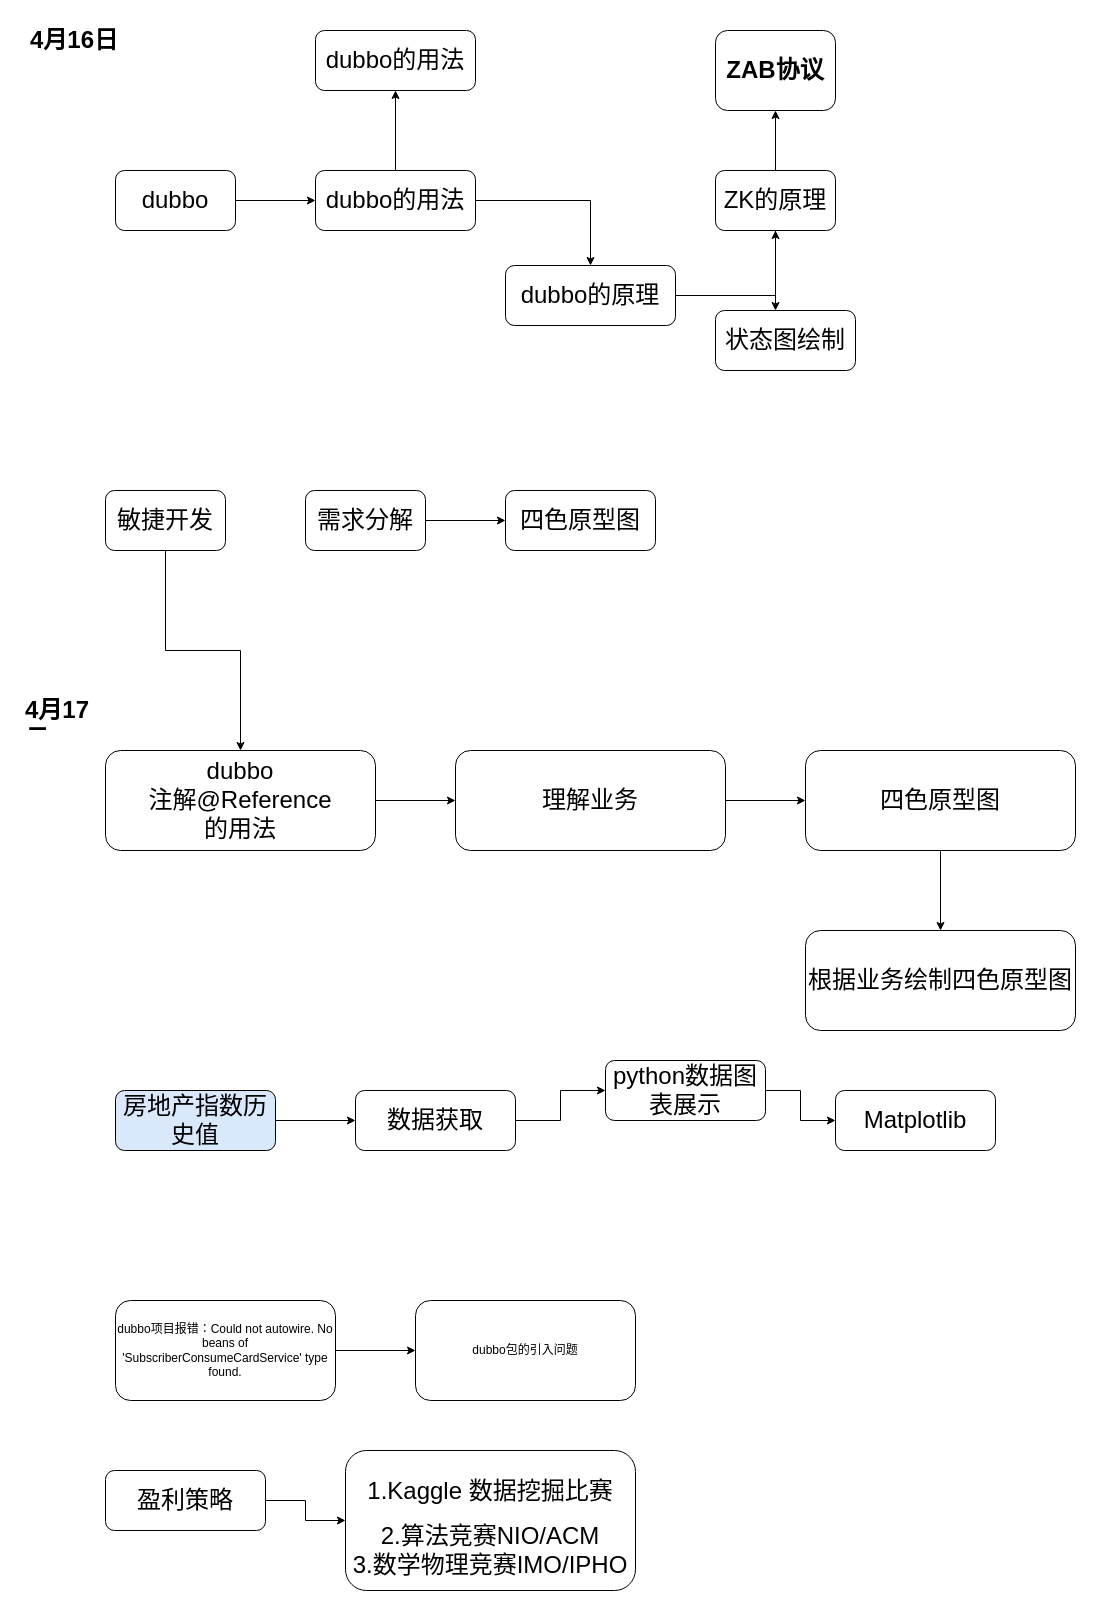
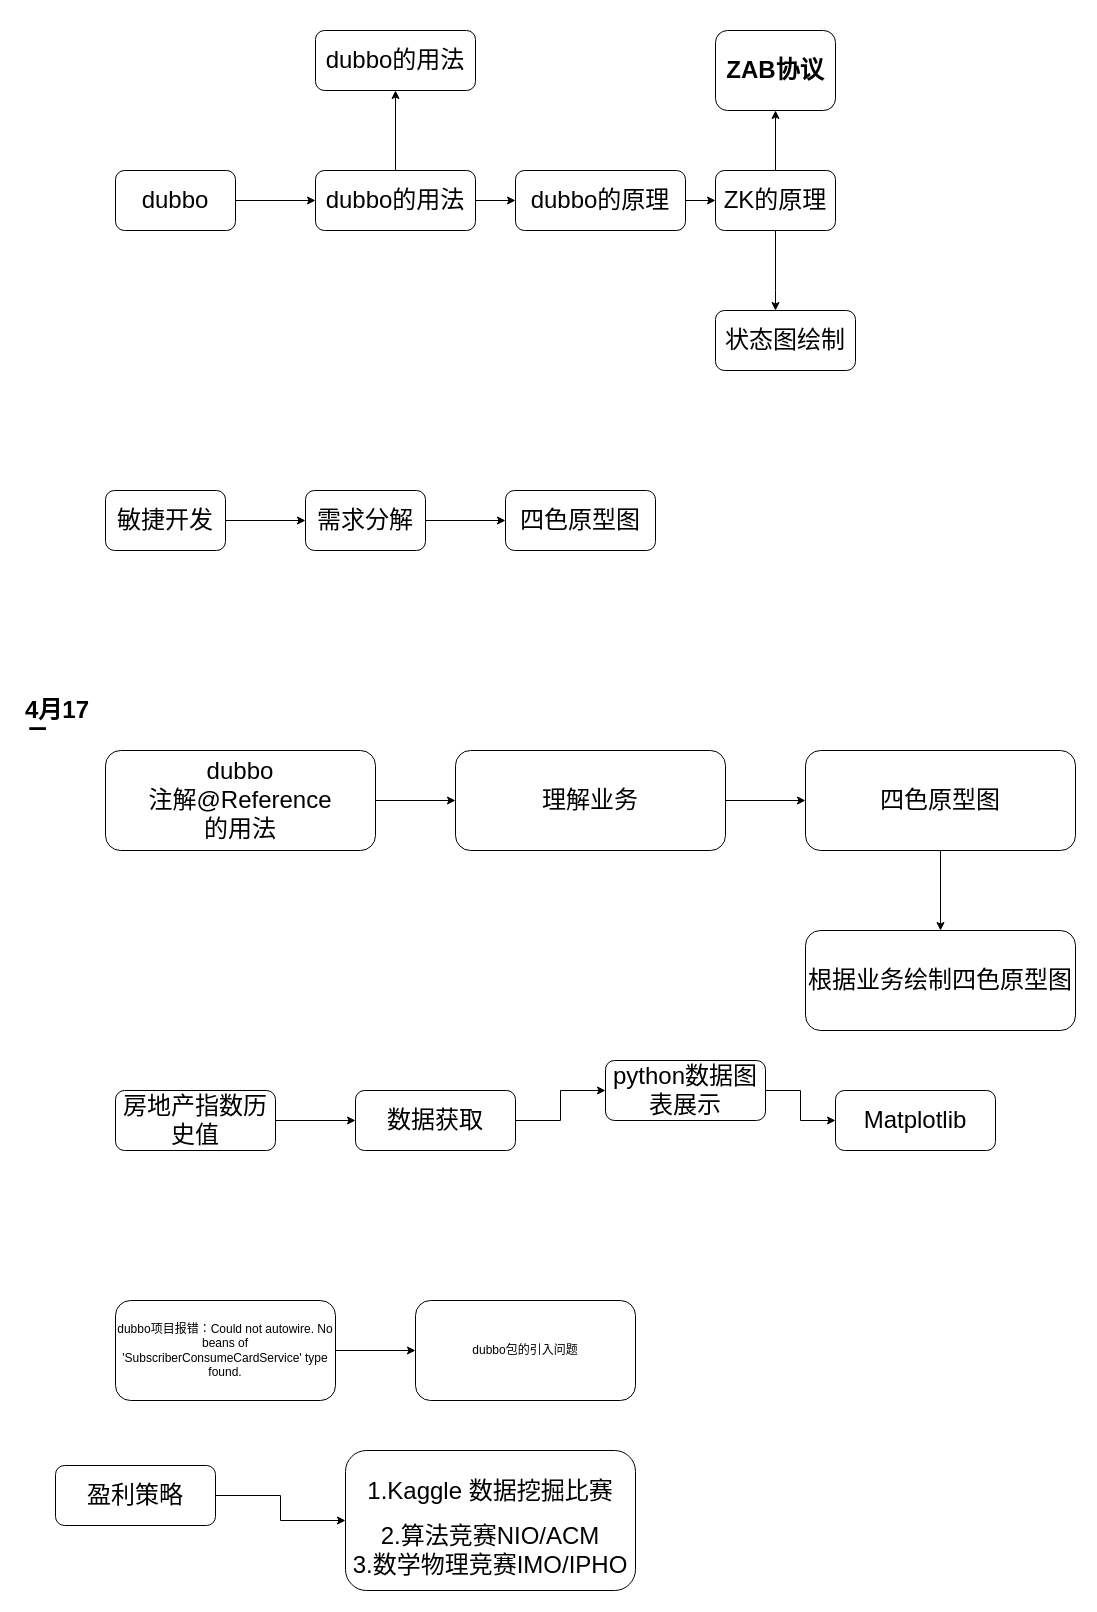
(121, 81) -> none
(591, 296) -> (601, 201)
(200, 651) -> (262, 521)
(196, 1121) -> (196, 1121)
(186, 1501) -> (136, 1496)
